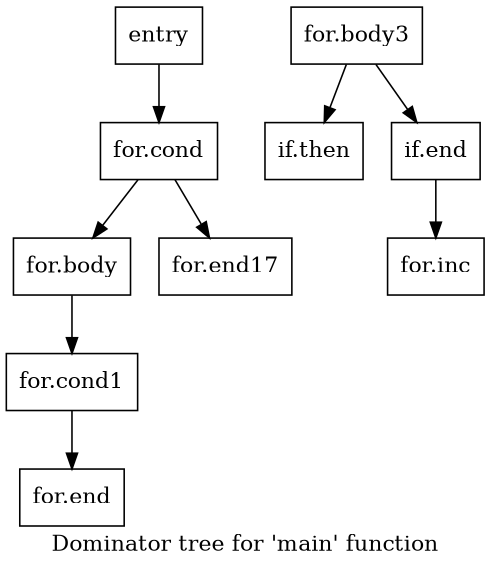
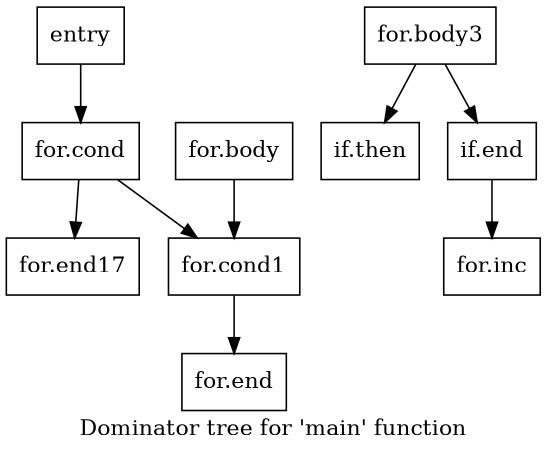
(120, 203) -> (151, 204)
